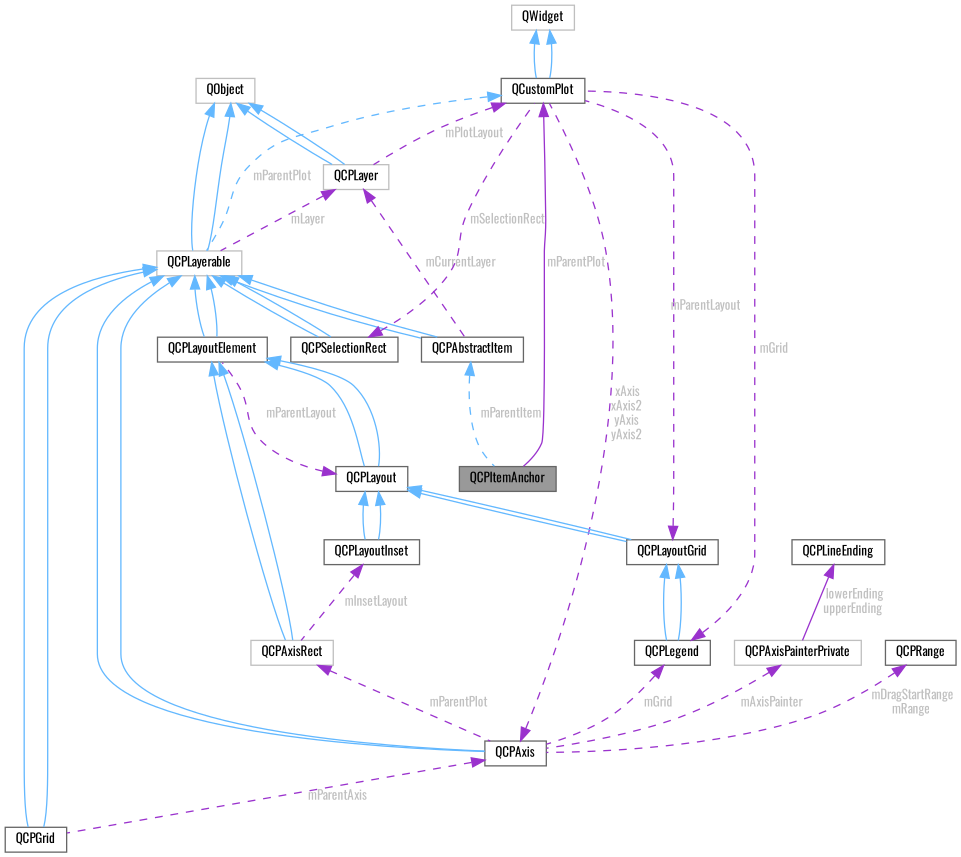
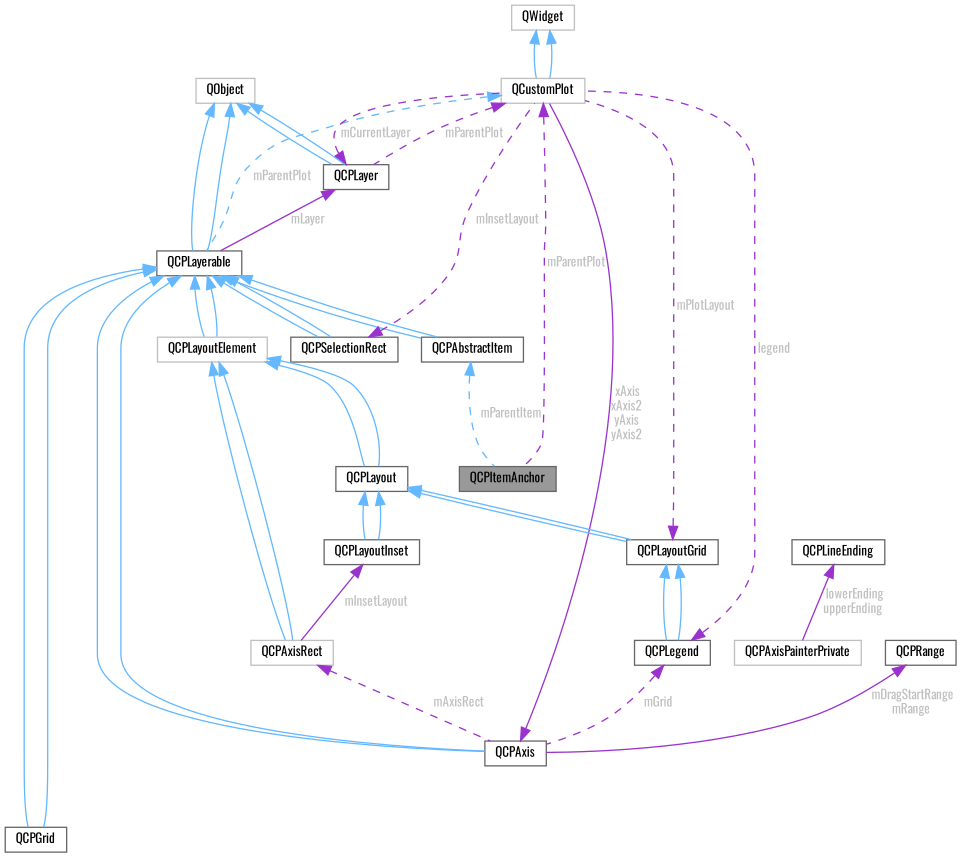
(543, 91) -> (543, 91)
(473, 134) -> (473, 134)
(356, 177) -> (356, 177)
(506, 220) -> (506, 220)
(272, 223) -> (272, 223)
(199, 263) -> (199, 263)
(418, 269) -> (403, 102)
(544, 295) -> (544, 295)
(704, 306) -> (704, 306)
(212, 350) -> (212, 350)
(773, 350) -> (773, 350)
(608, 416) -> (608, 416)
(255, 433) -> none
(328, 608) -> (328, 608)
(457, 703) -> (457, 703)
(662, 723) -> none
(727, 737) -> (727, 737)
(269, 798) -> none
